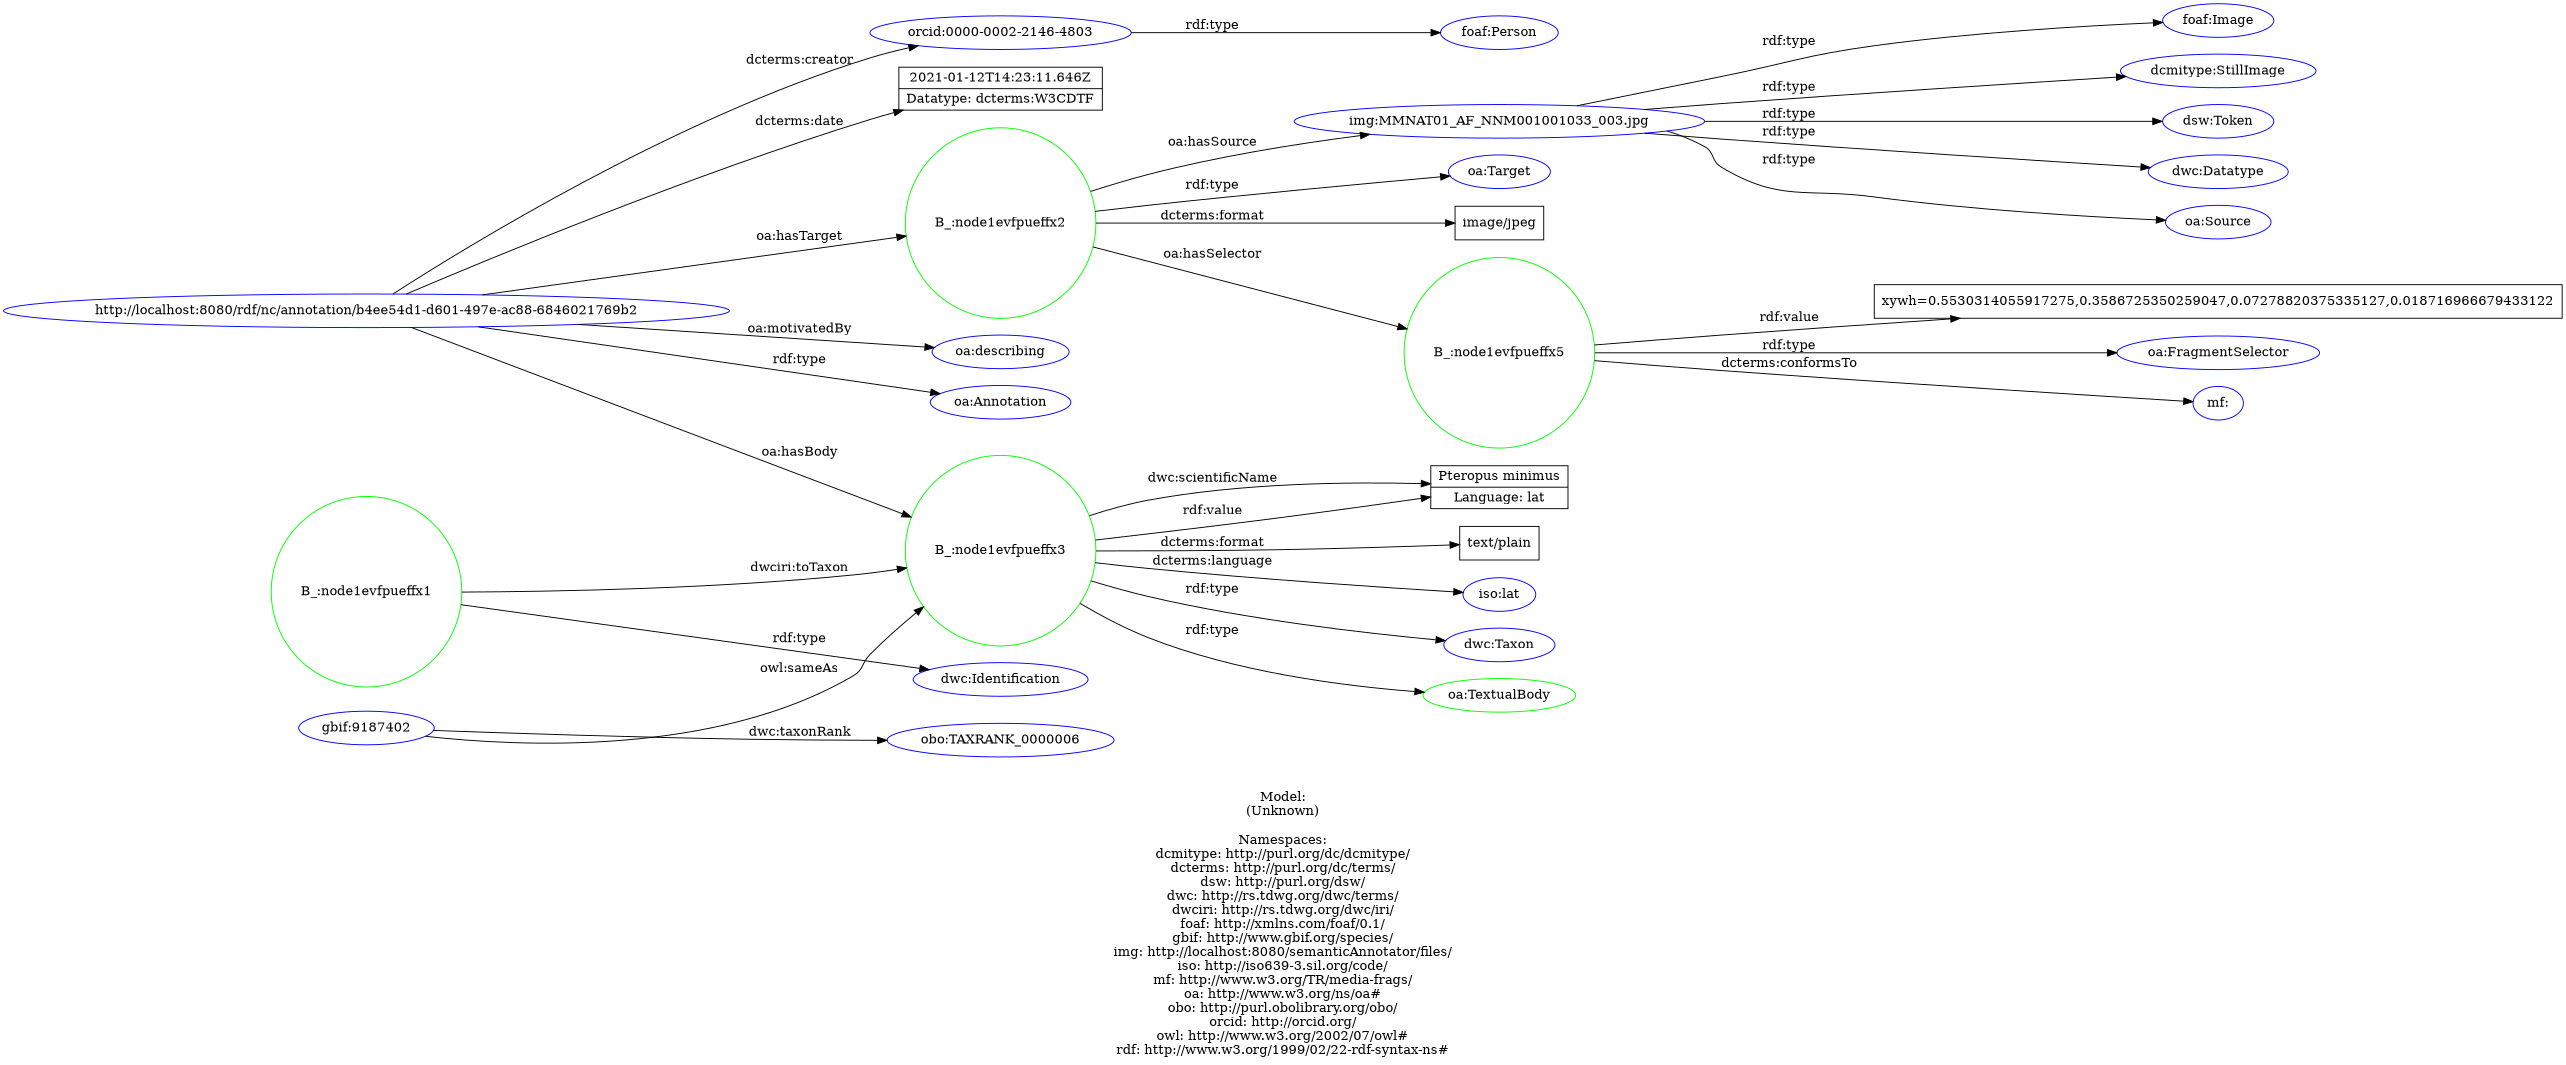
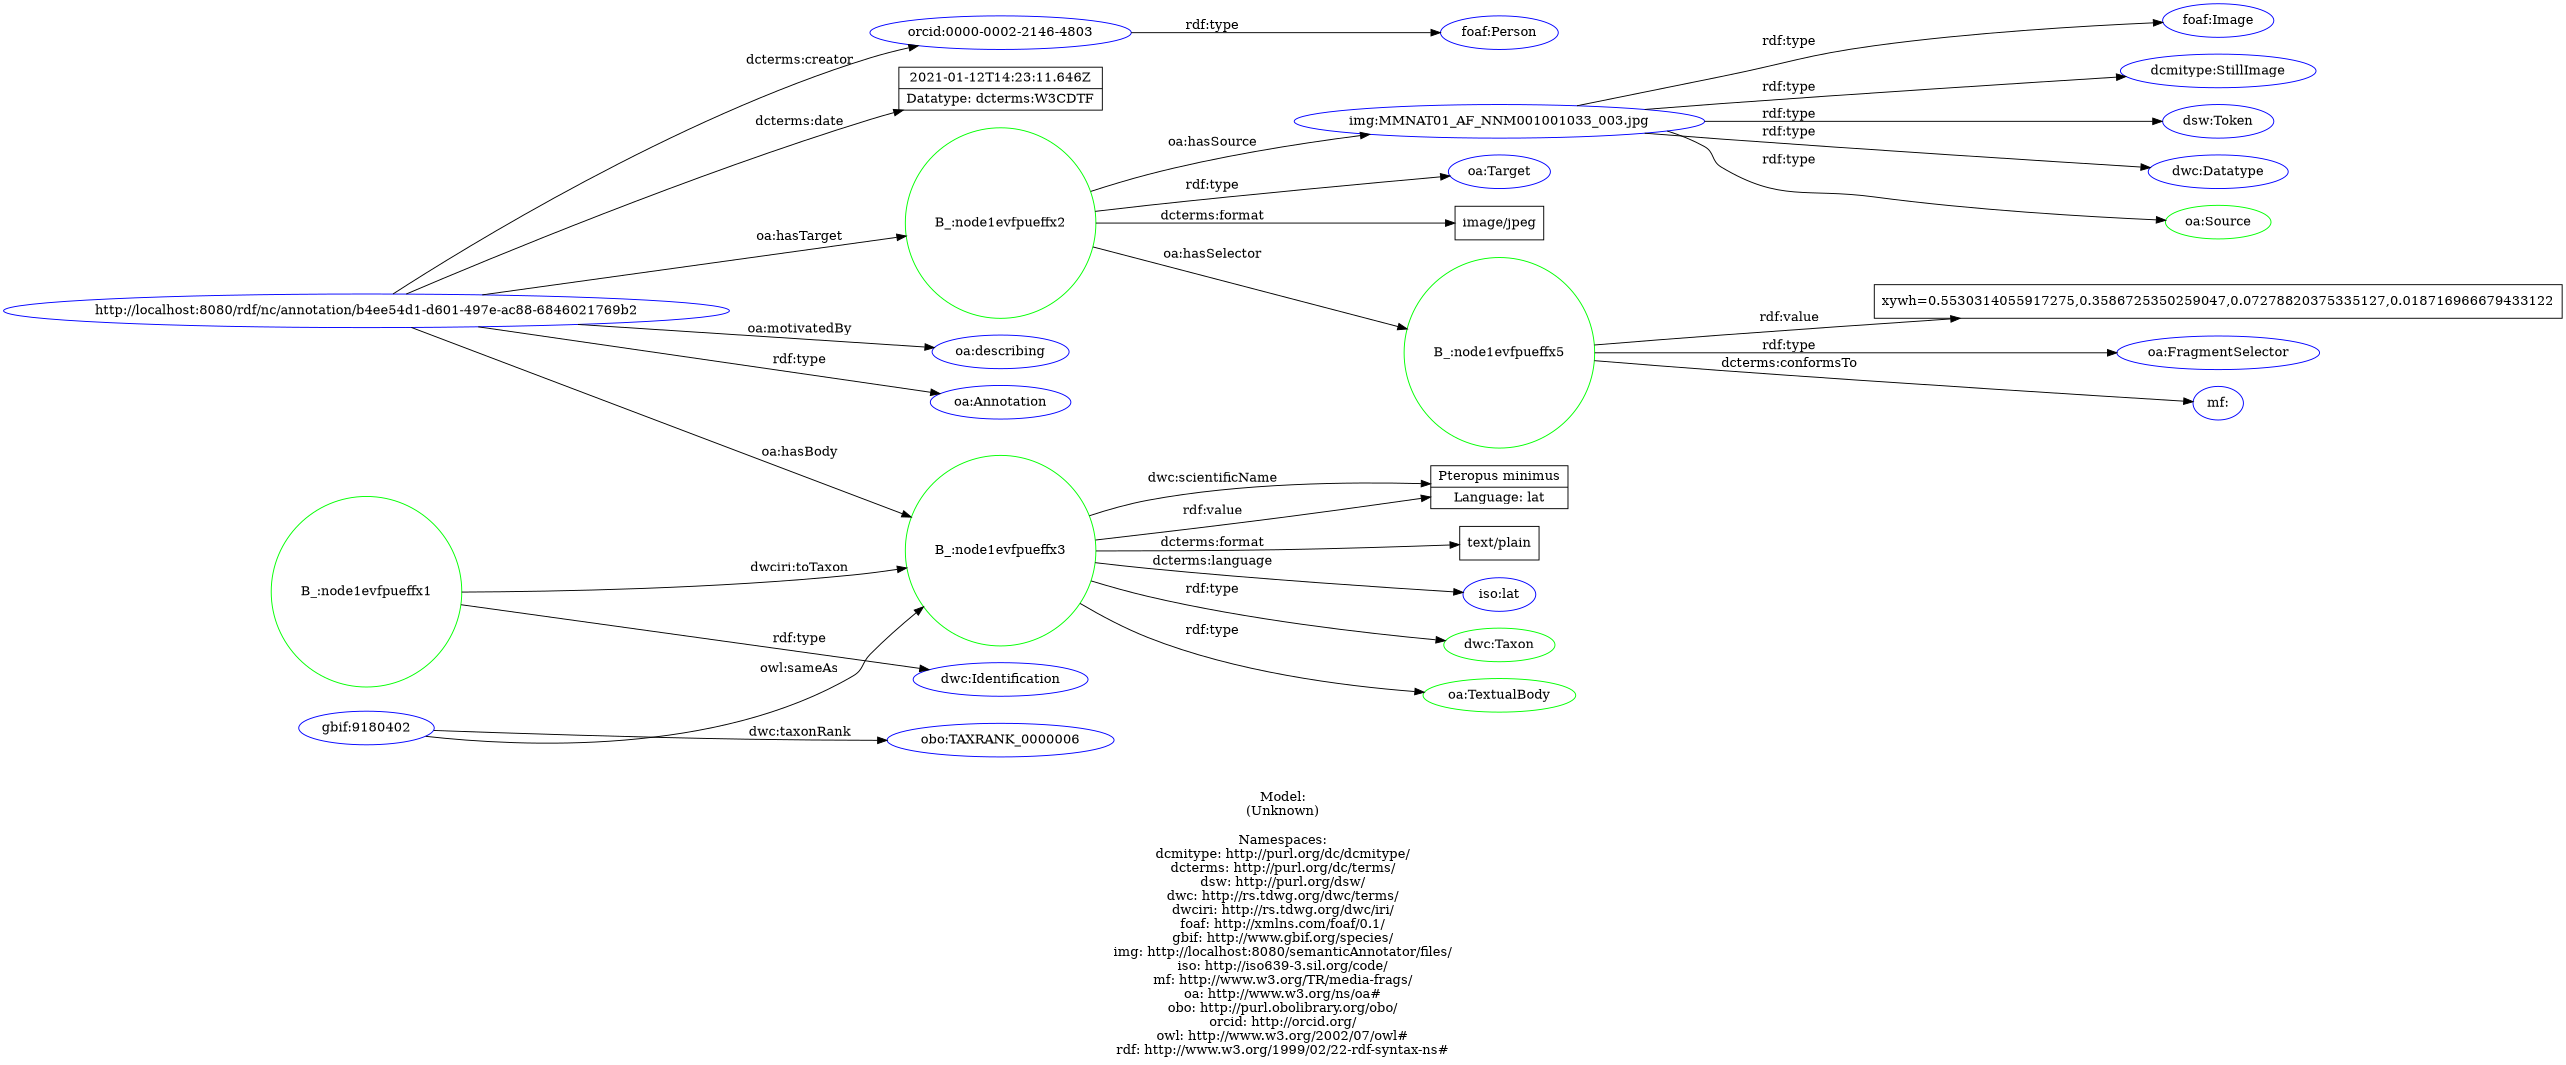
(2218, 222) -> (2218, 222)
(1499, 645) -> (1499, 645)
(366, 728) -> (366, 728)
